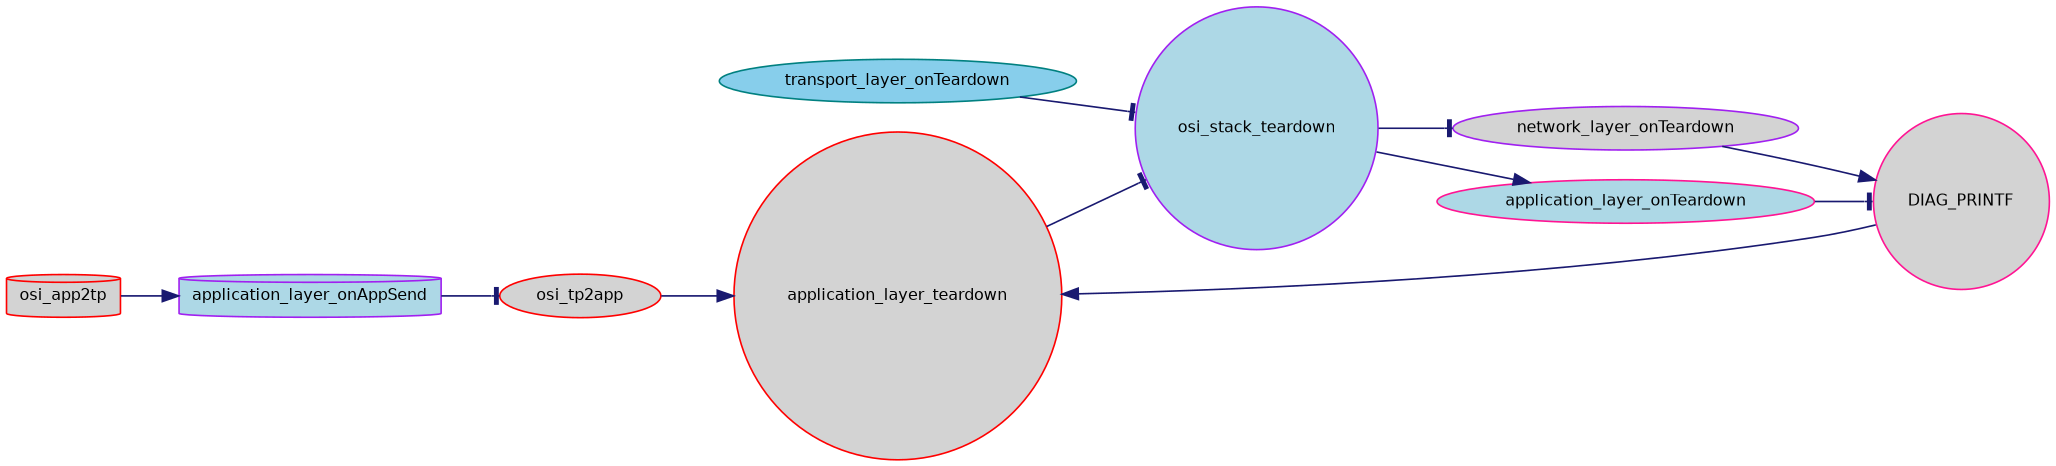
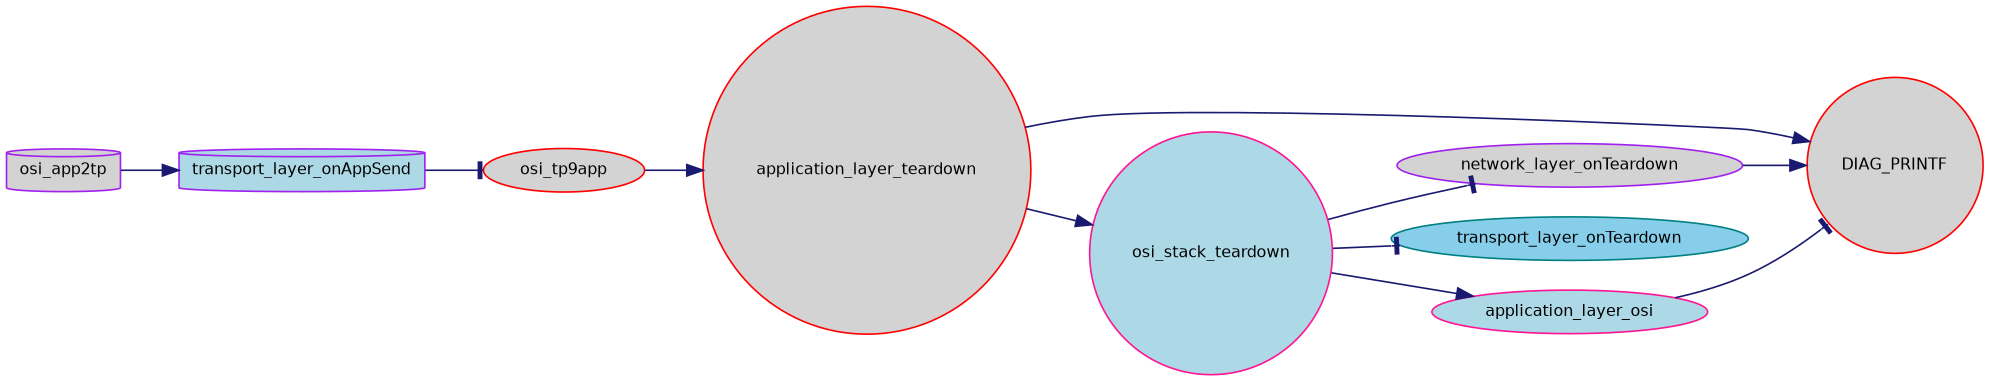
(1073, 104) -> (1362, 247)
(1257, 128) -> (1211, 253)
(1626, 202) -> (1570, 312)
(1961, 202) -> (1895, 165)
(1093, 205) -> (1051, 215)
(1479, 274) -> (1409, 116)
(63, 296) -> (63, 170)
(310, 296) -> (302, 170)
(580, 296) -> (564, 170)
